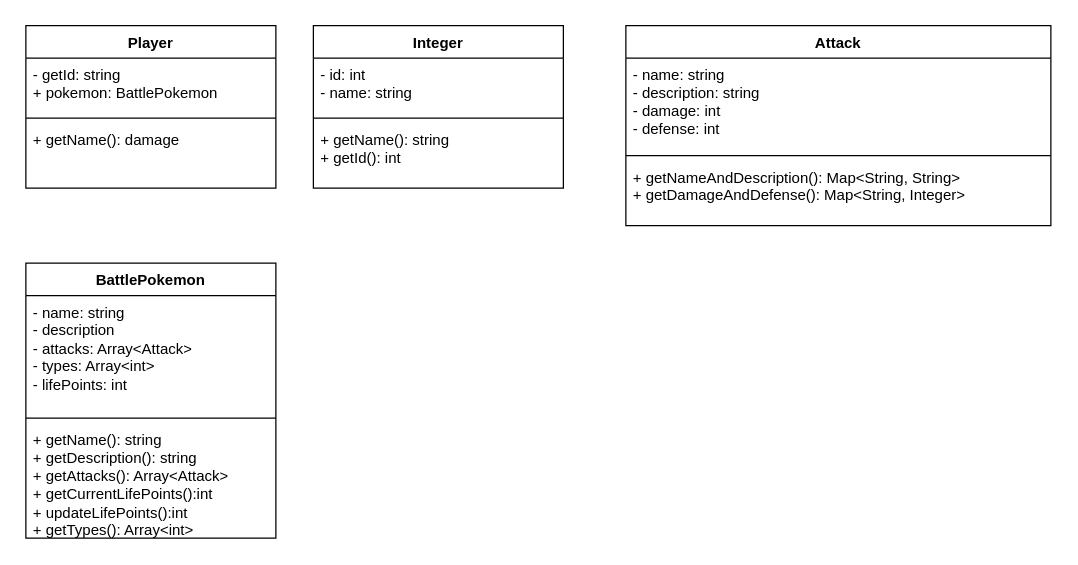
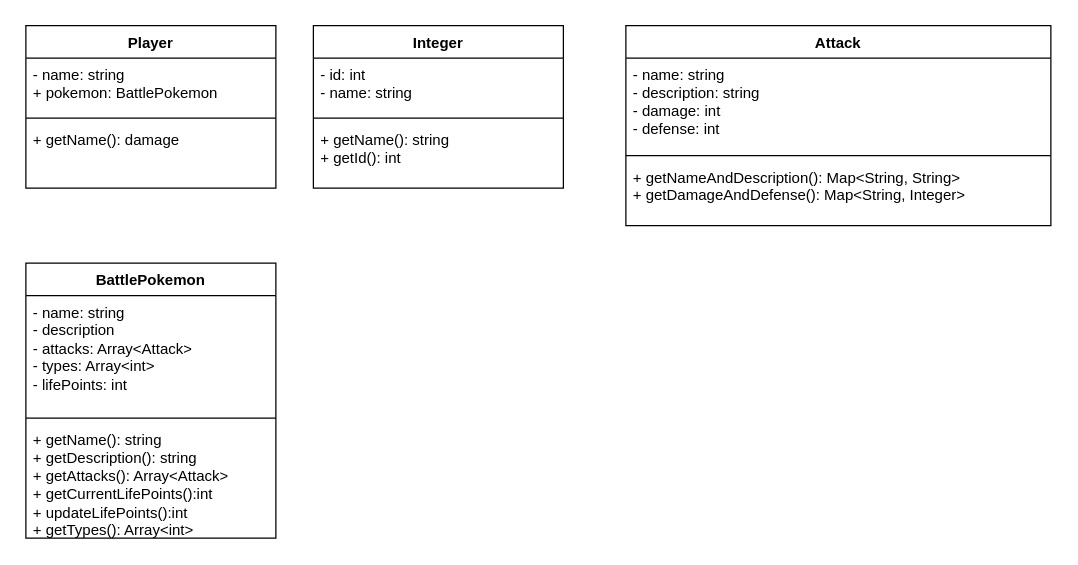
(126, 85) -> (126, 85)
